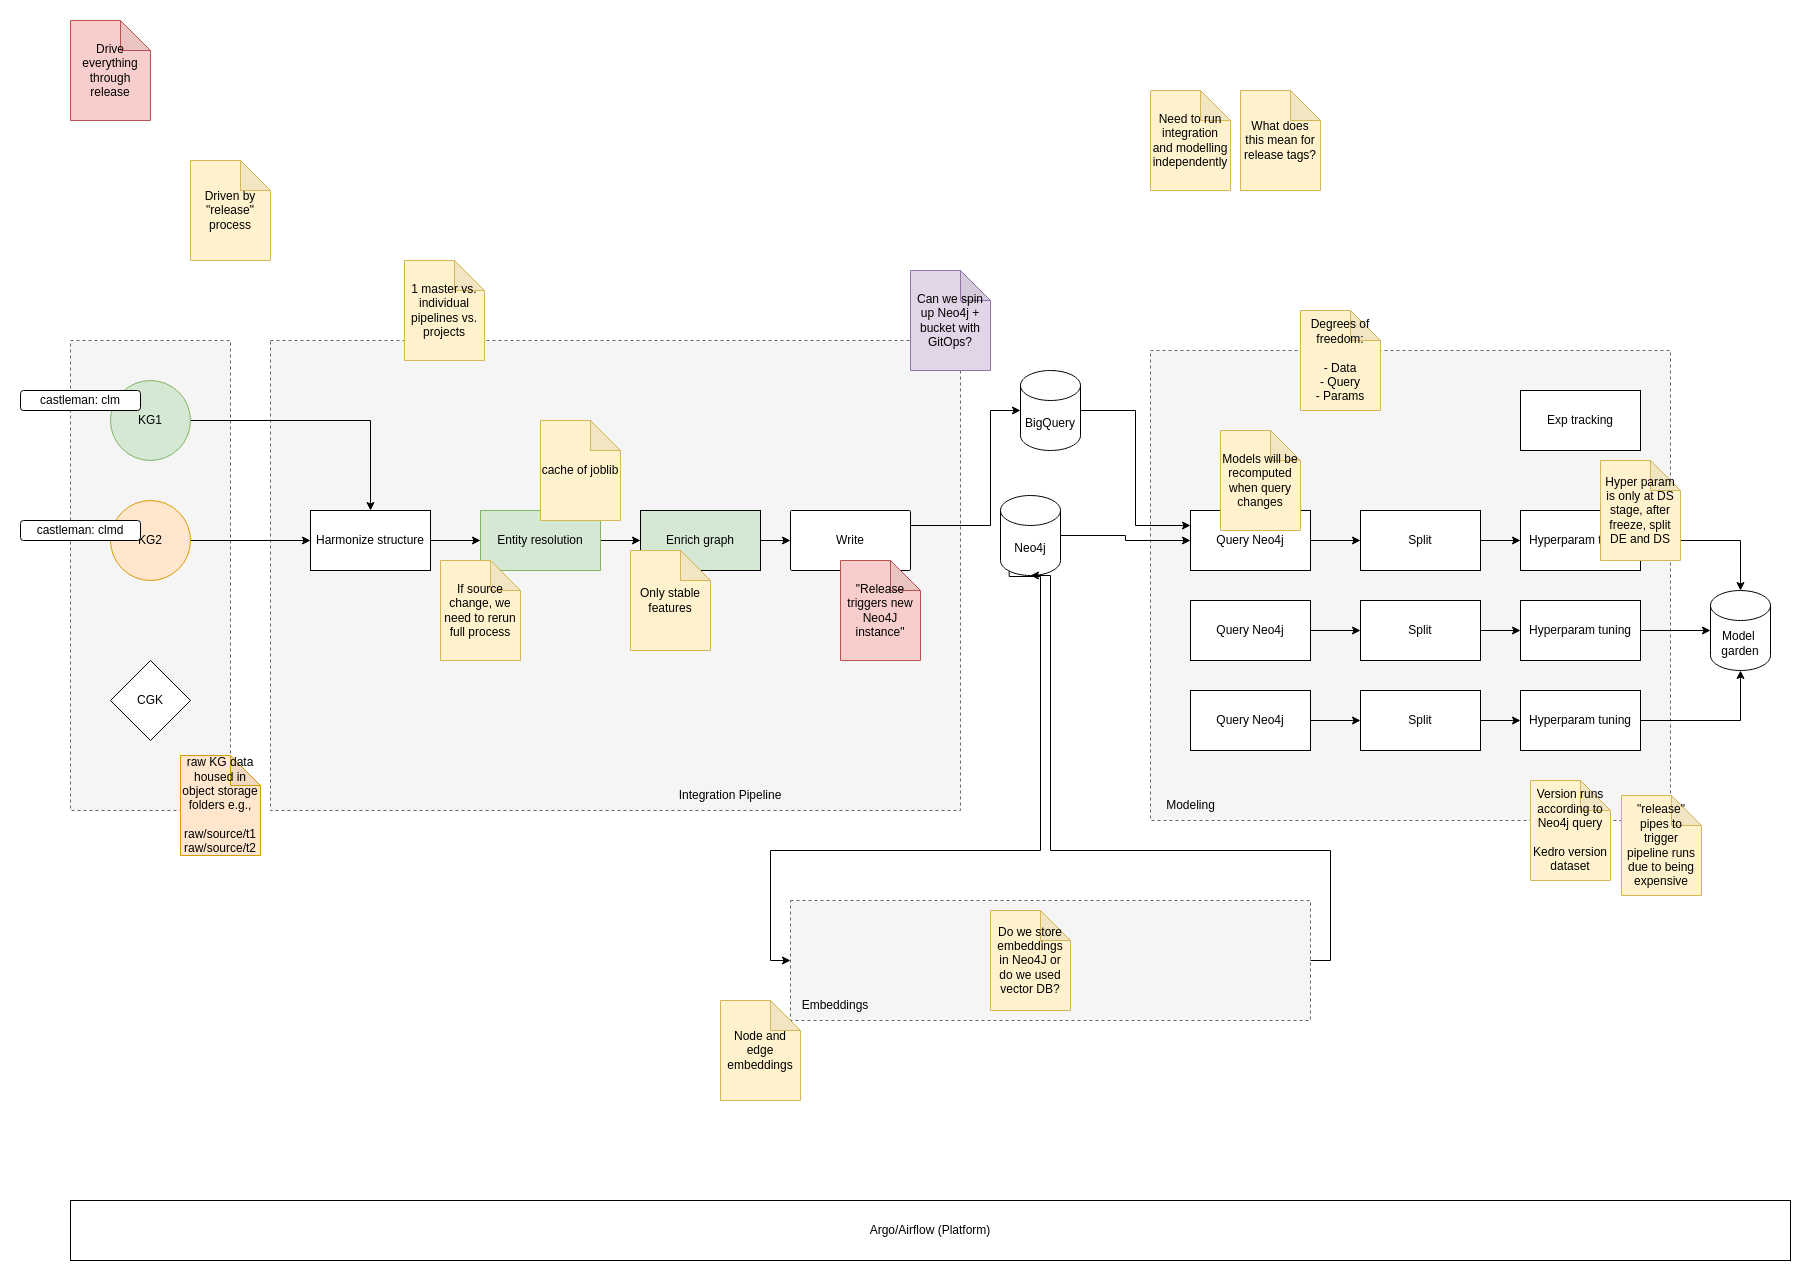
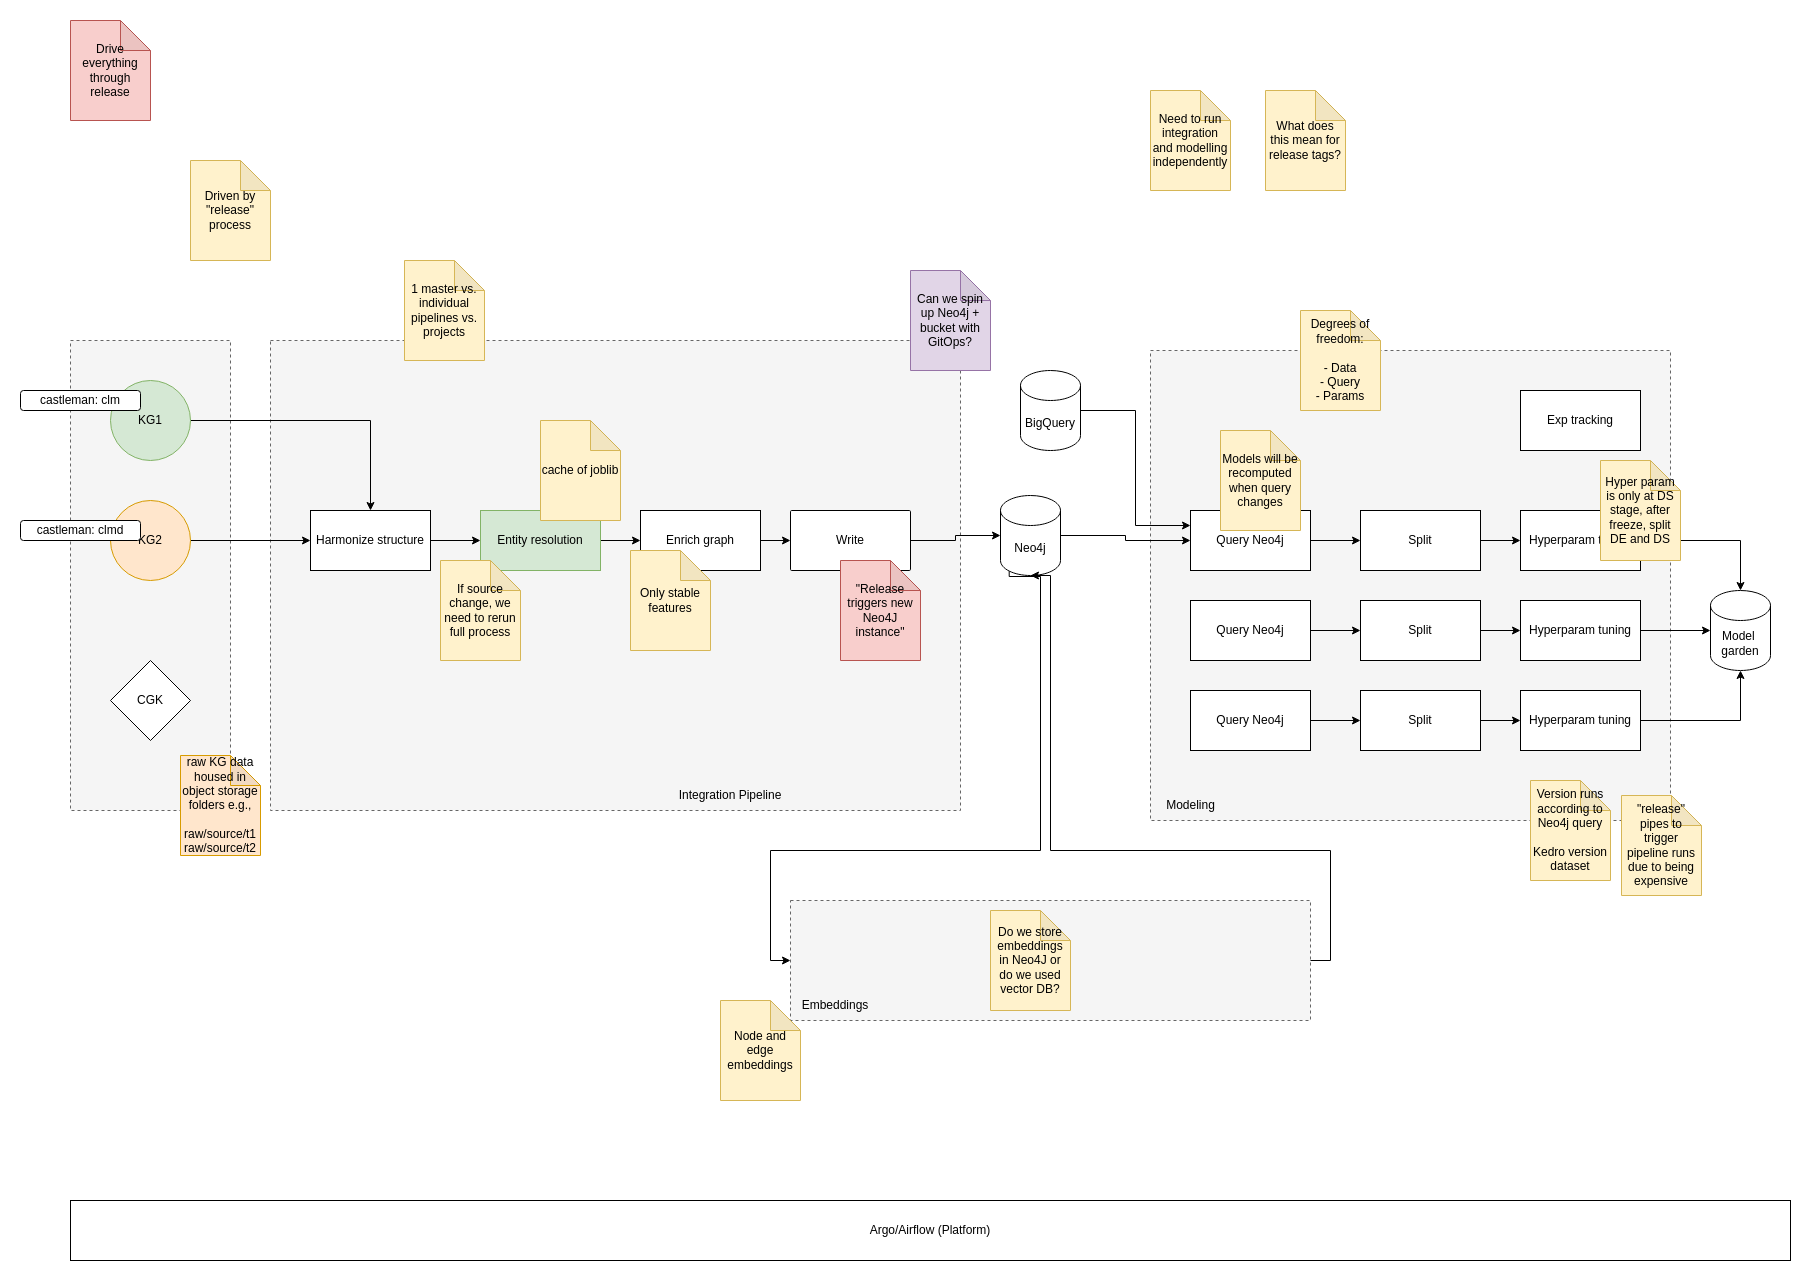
(1281, 141) -> (1306, 141)
(991, 497) -> none
(701, 541) -> (701, 541)
none -> (955, 541)
